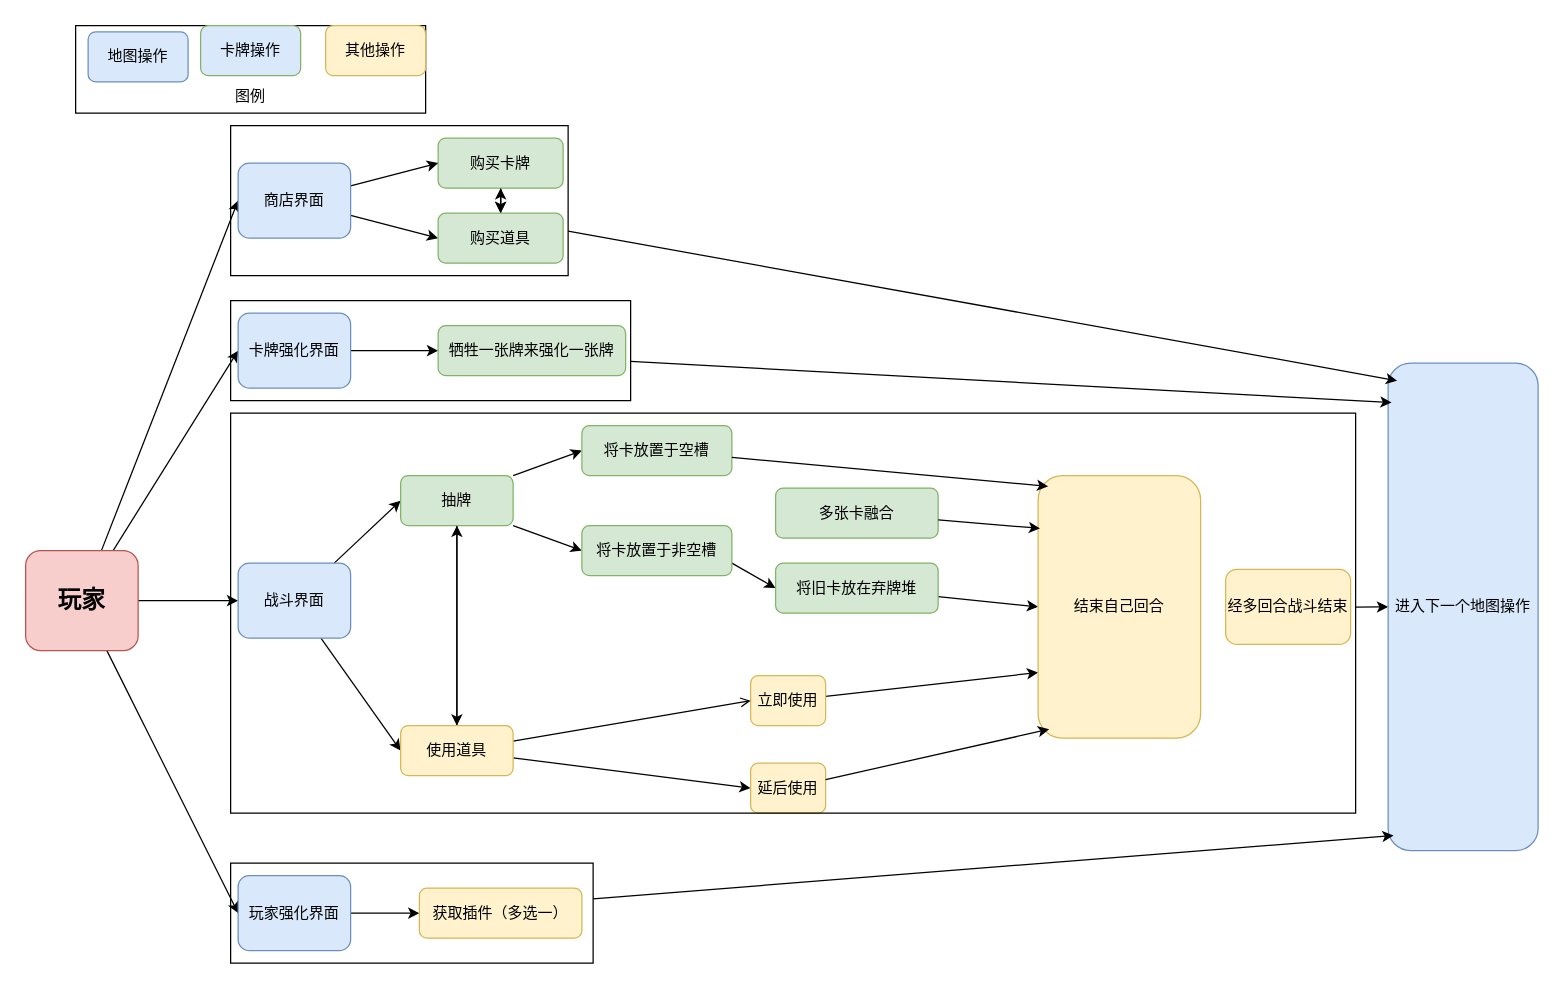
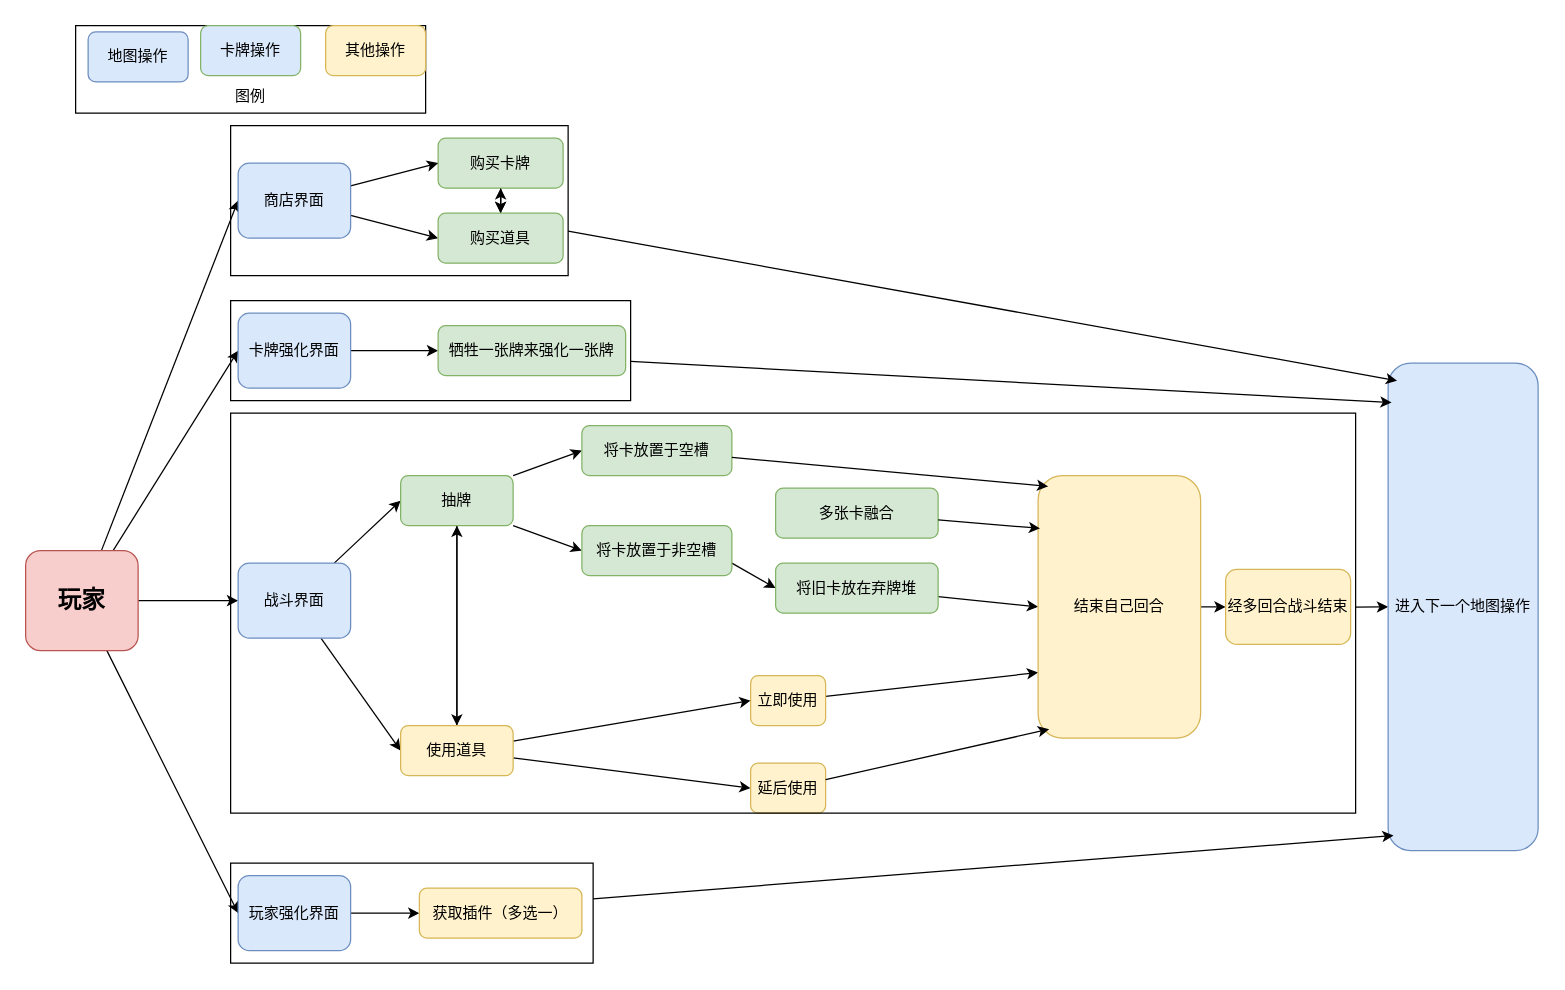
none -> (1209, 607)
(743, 702) -> (741, 702)
